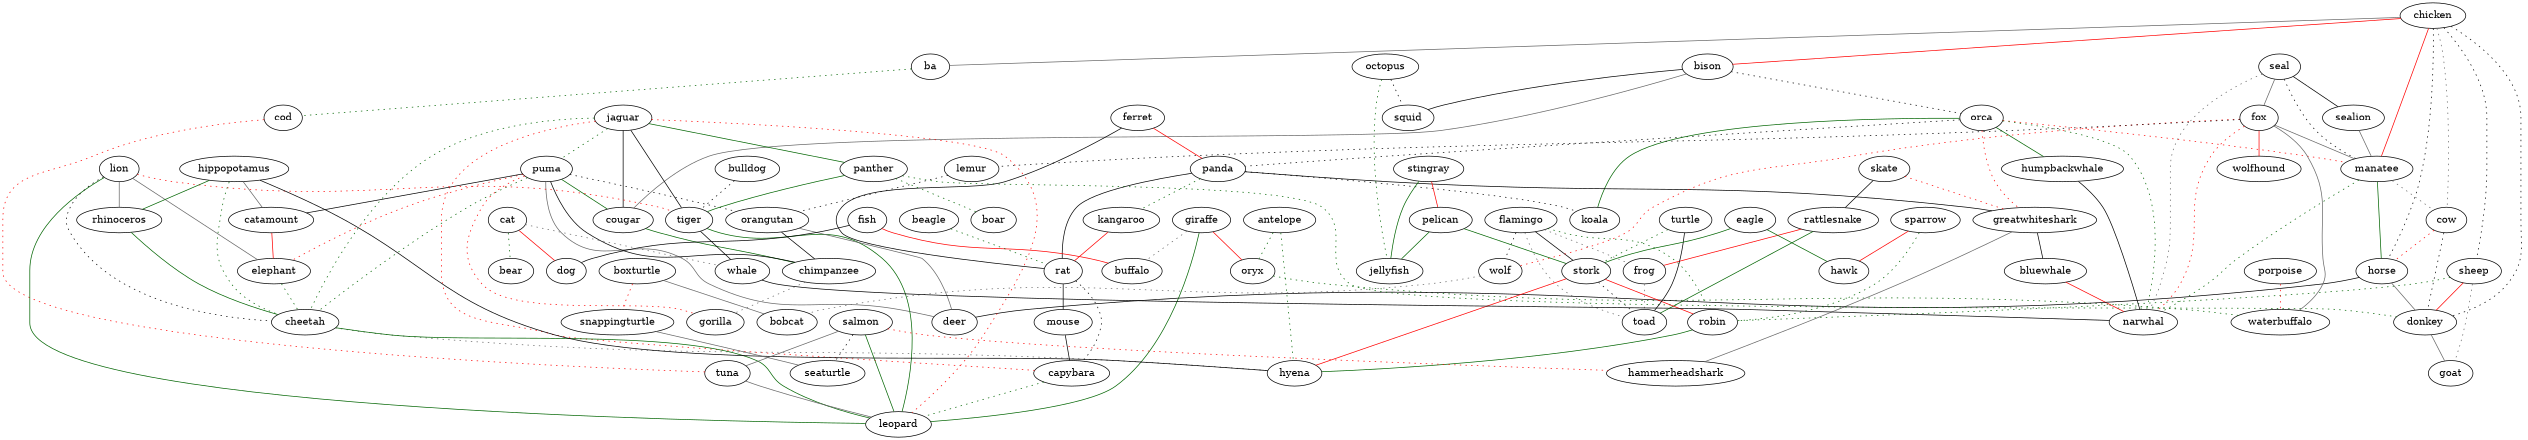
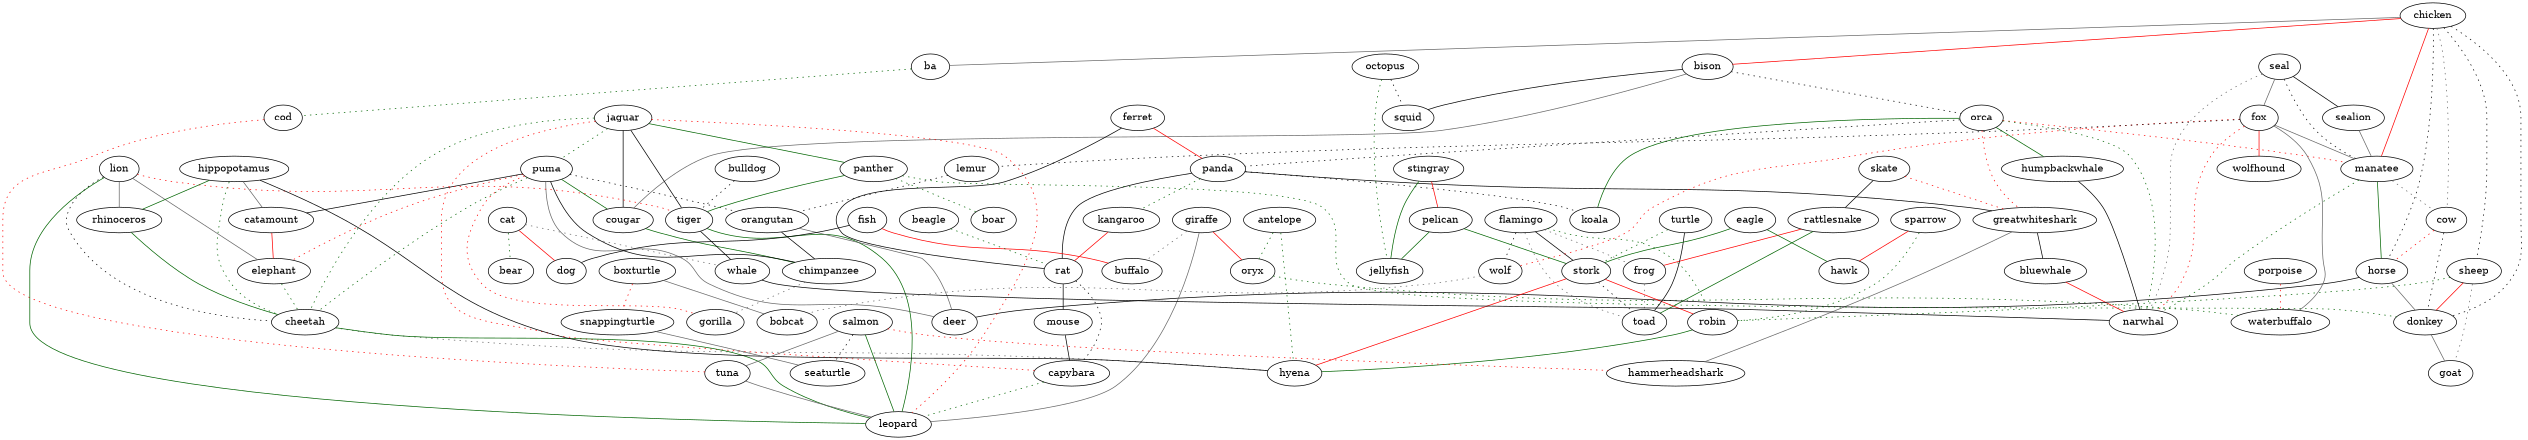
(1110, 389) -> (1110, 389)
